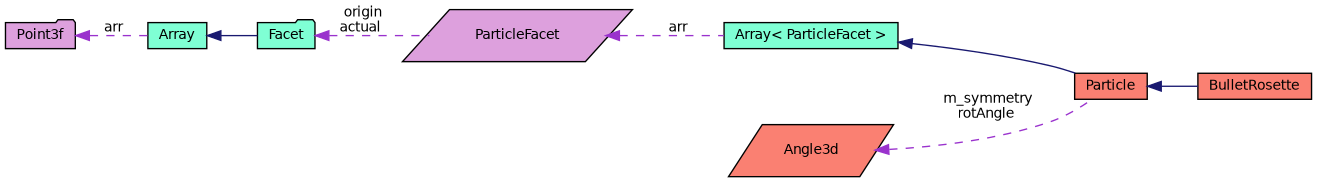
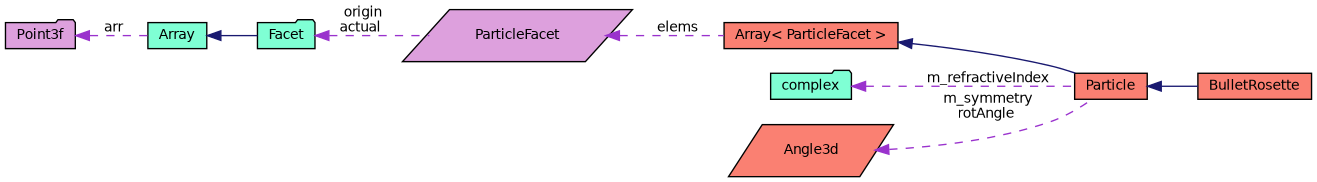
(676, 28) -> (676, 28)
(811, 36) -> (811, 36)
none -> (811, 86)
